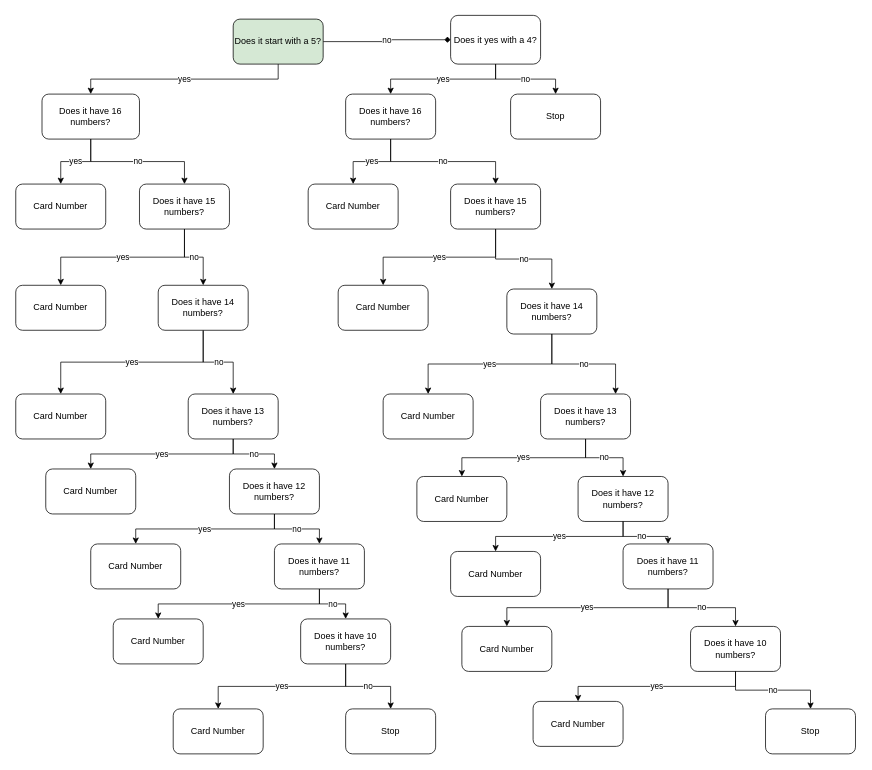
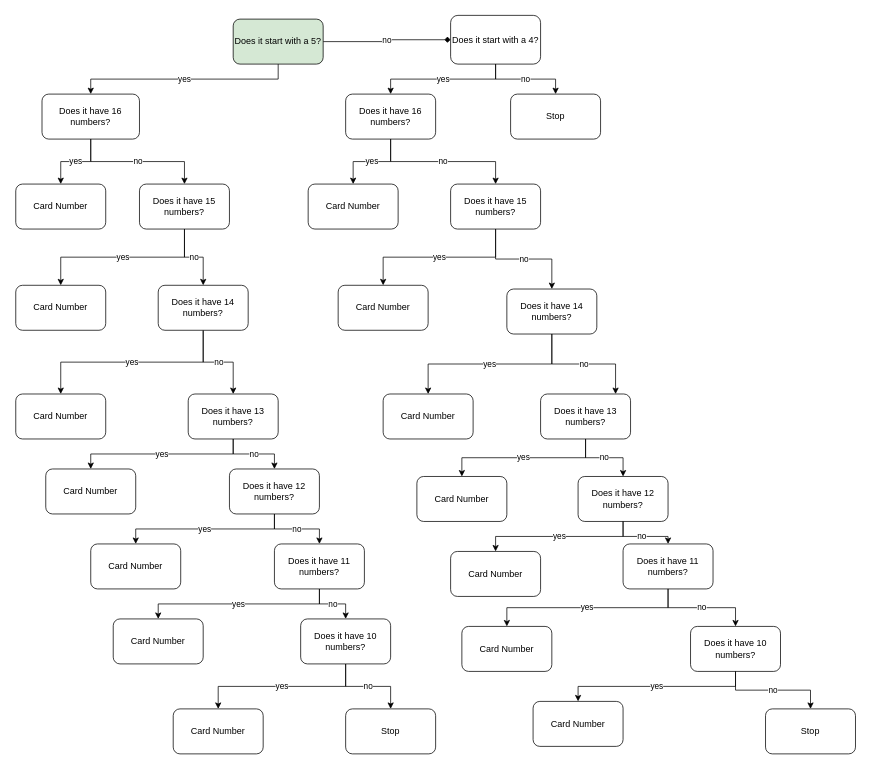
(495, 40) -> (495, 40)
